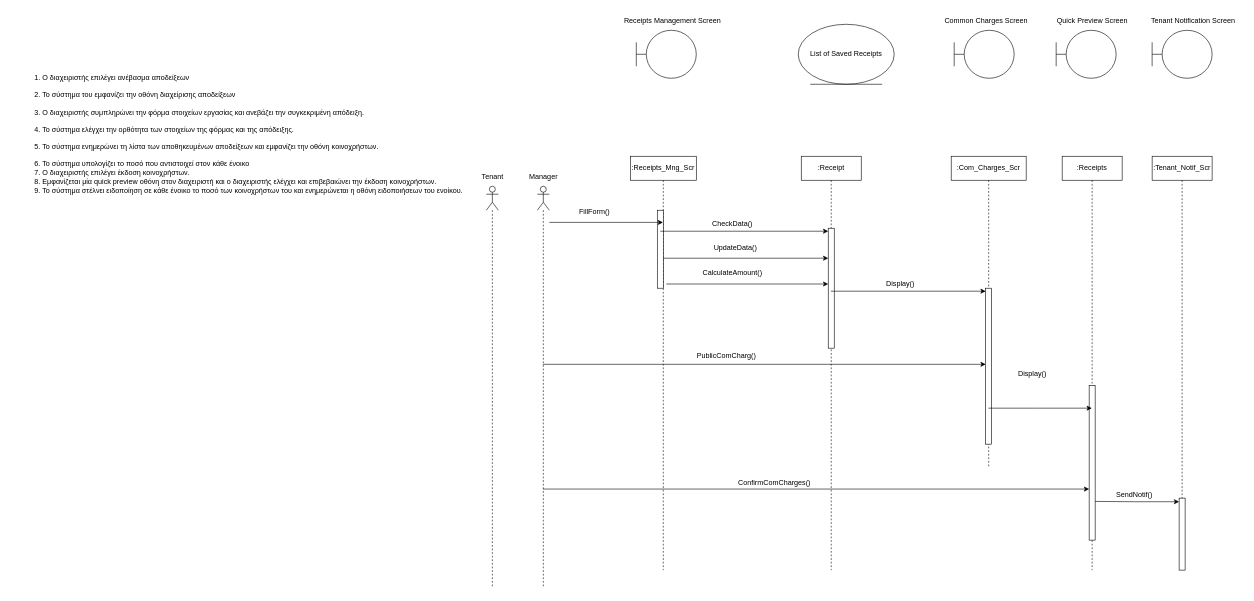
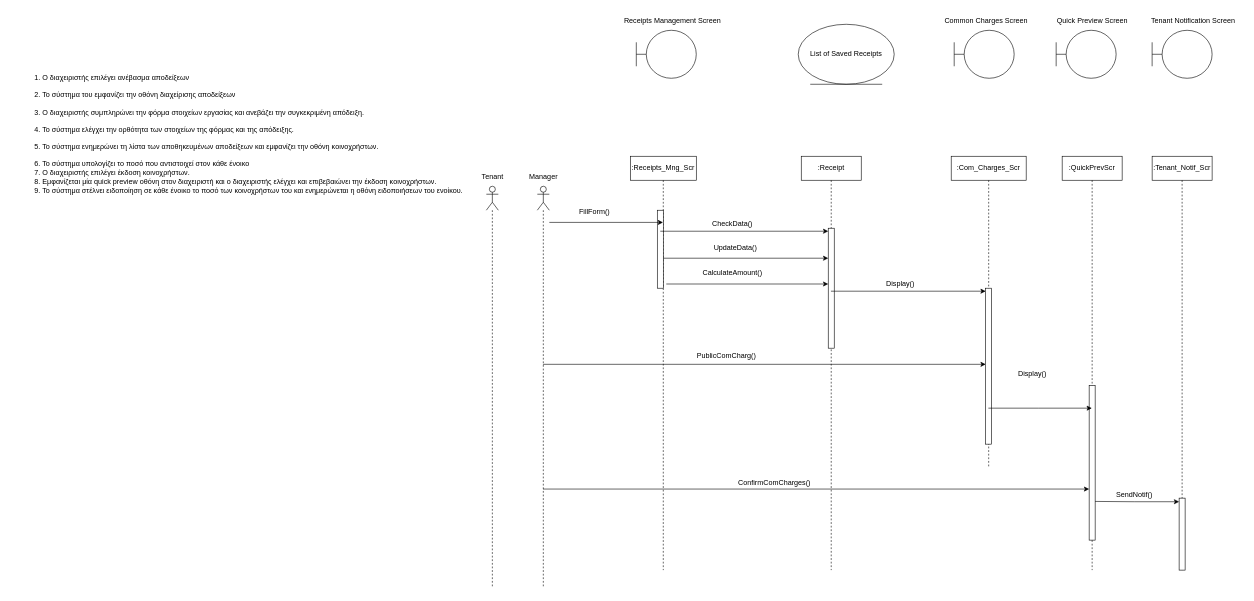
(1092, 168) -> (1092, 168)
